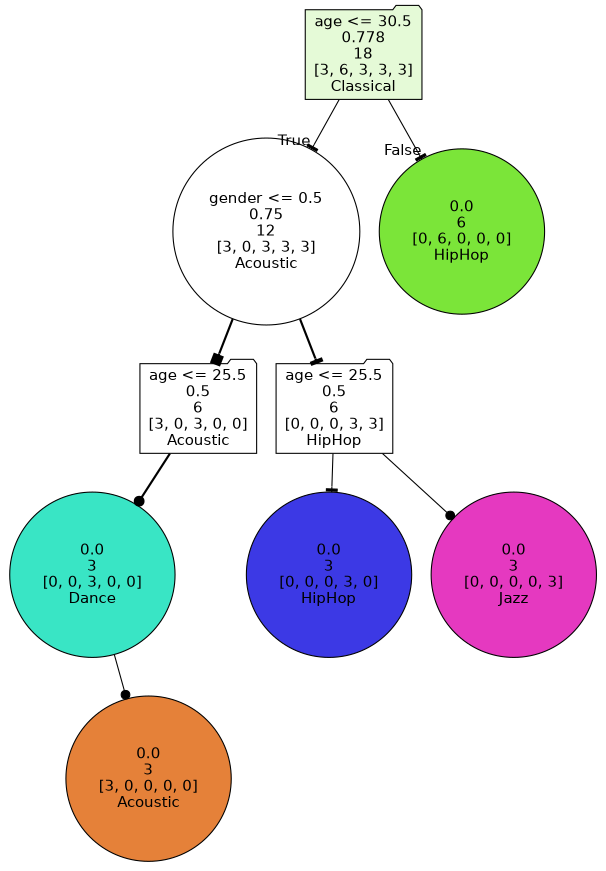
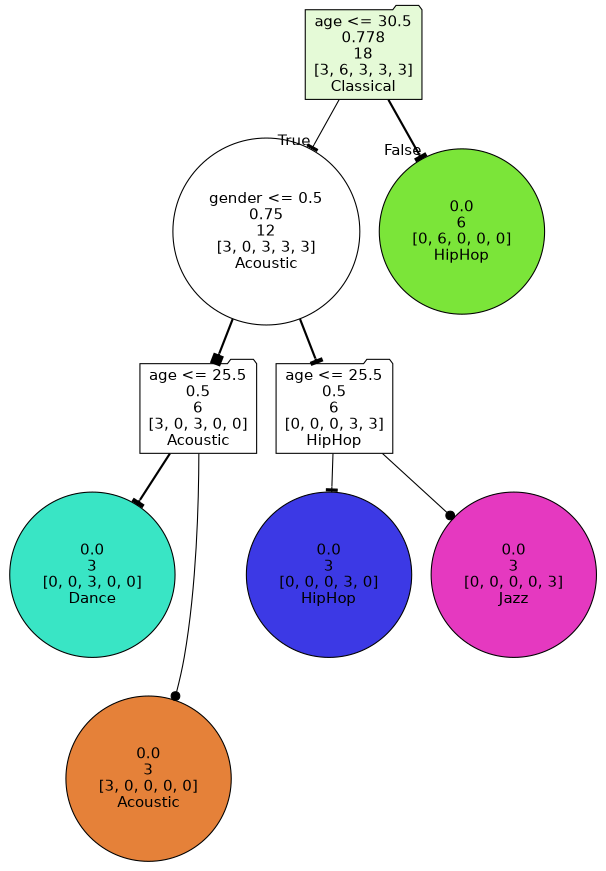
(404, 127) -> (404, 127)
(155, 477) -> (155, 477)
(119, 672) -> (194, 573)
